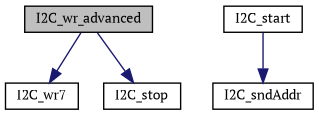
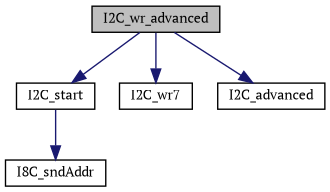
none -> (111, 53)
(142, 96) -> (271, 96)
(263, 96) -> (56, 173)
